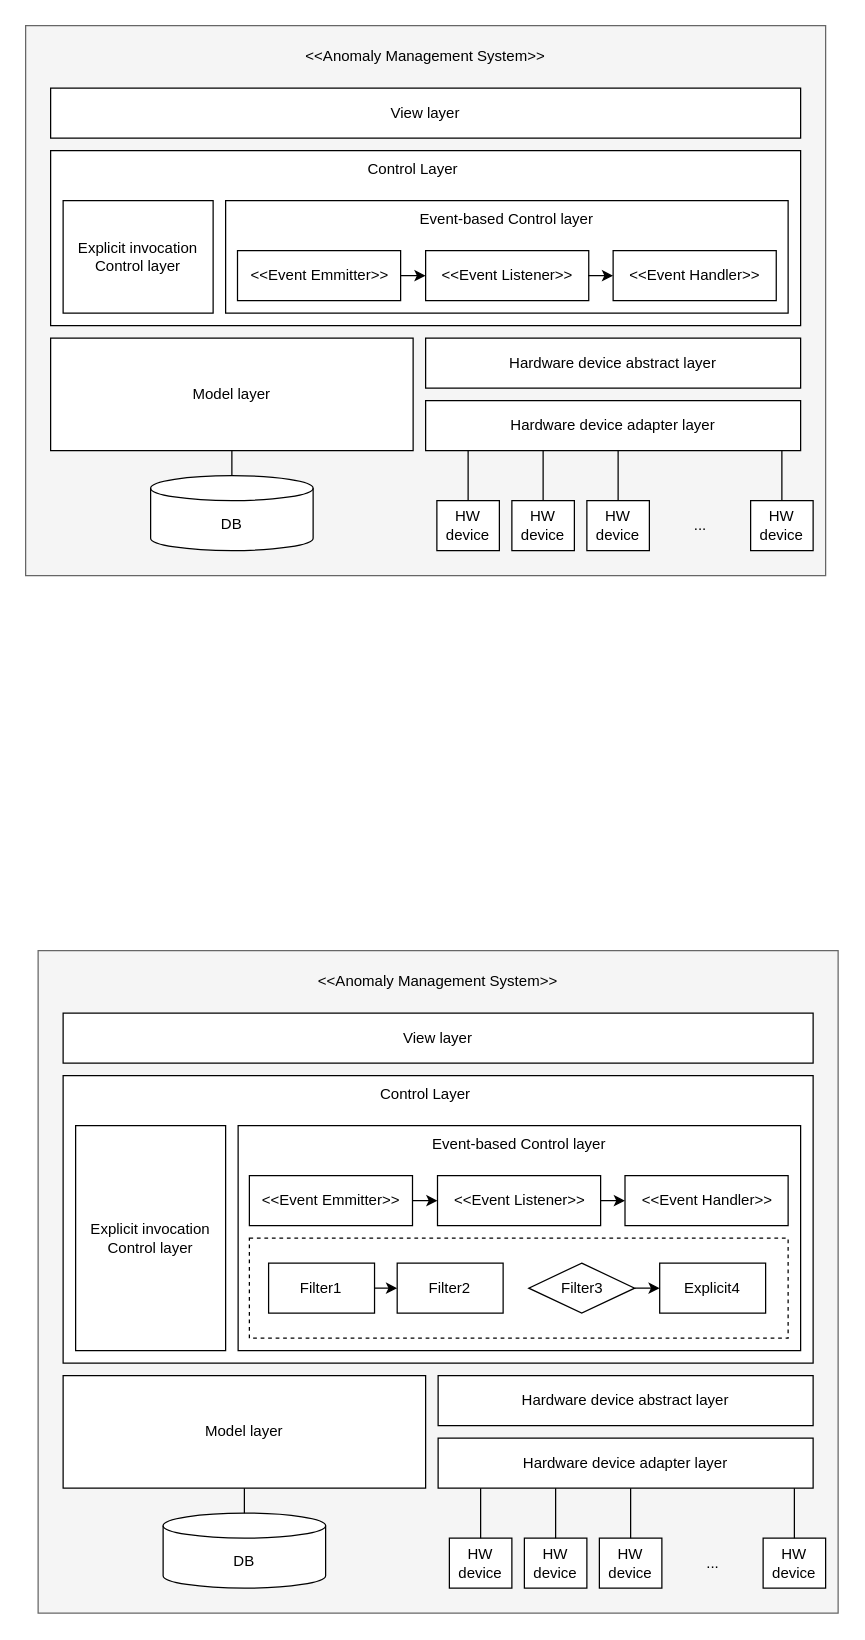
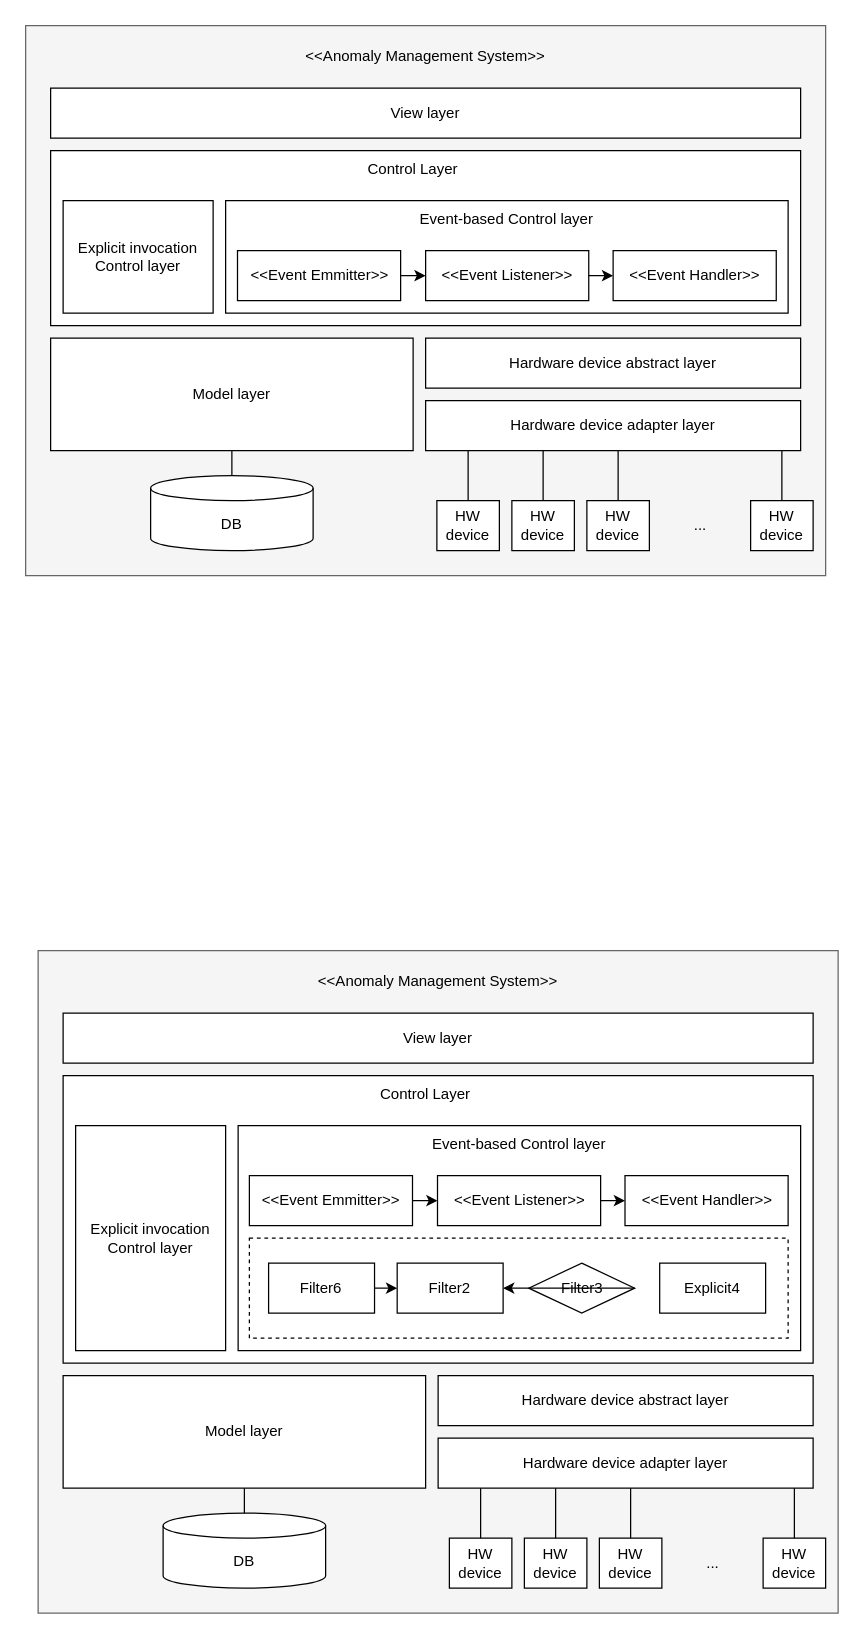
(321, 1288) -> (321, 1288)
(643, 1288) -> (573, 1288)
